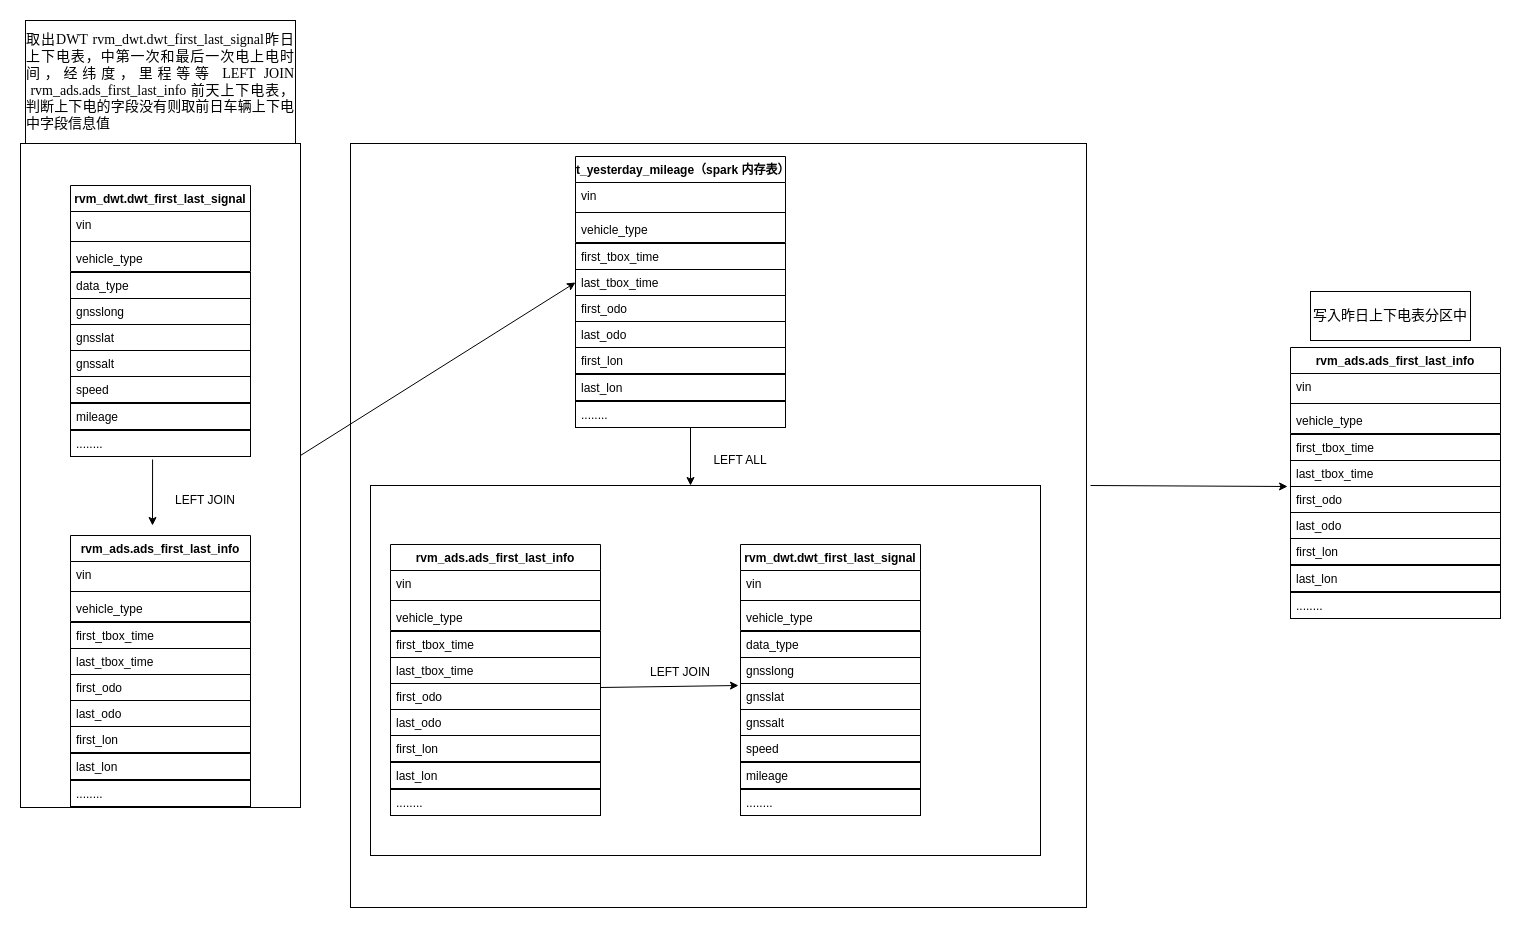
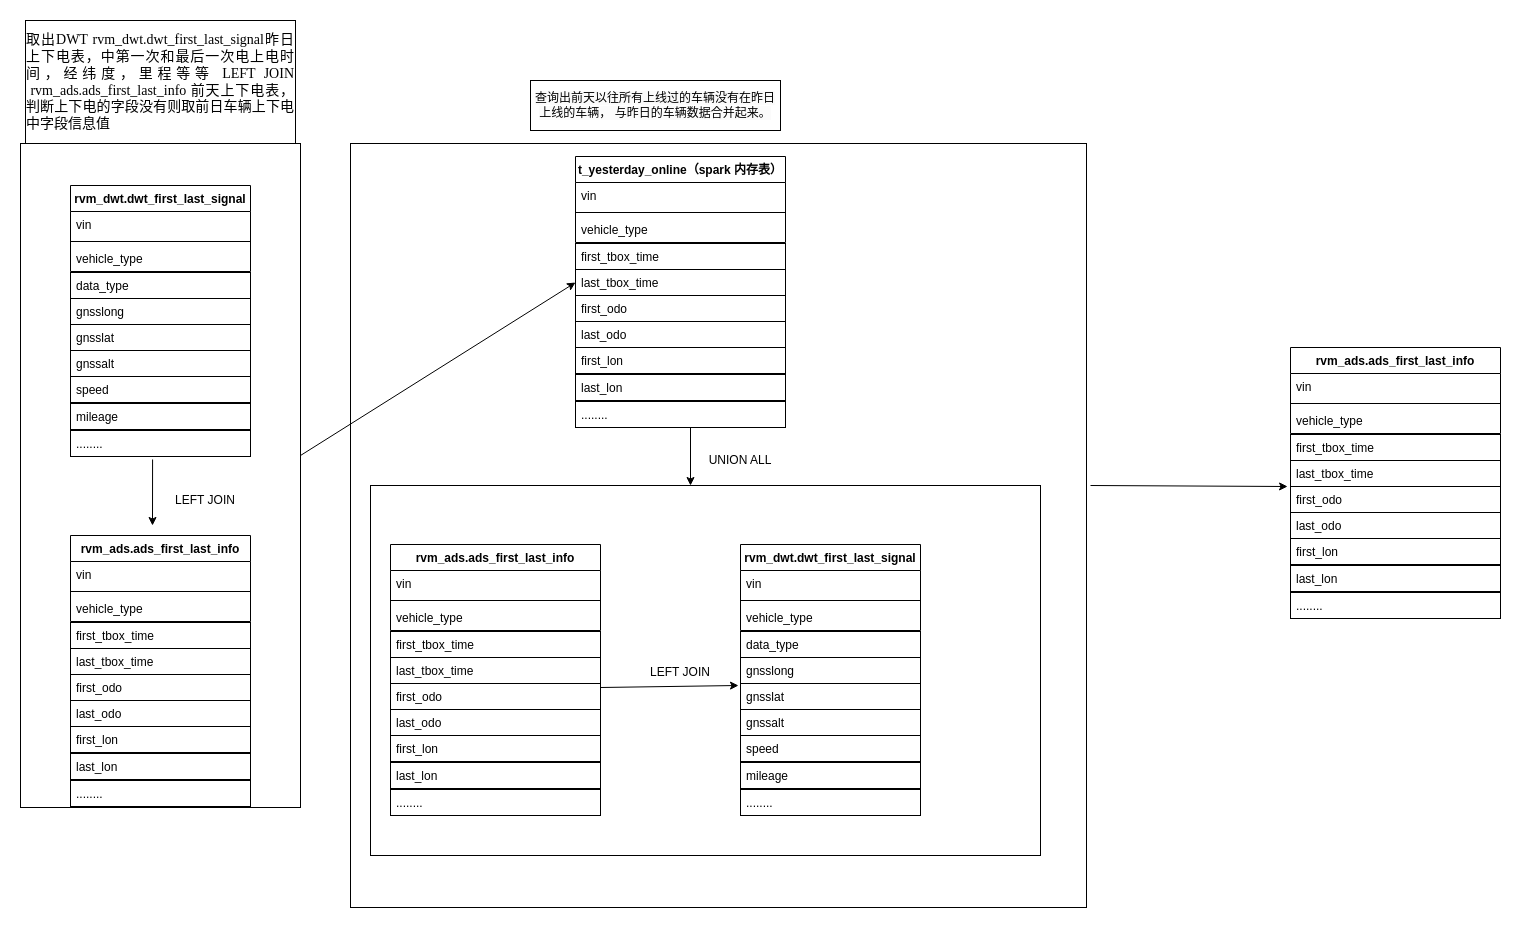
none -> (656, 106)
(681, 178) -> (681, 178)
(1391, 316) -> none
(741, 461) -> (741, 461)
